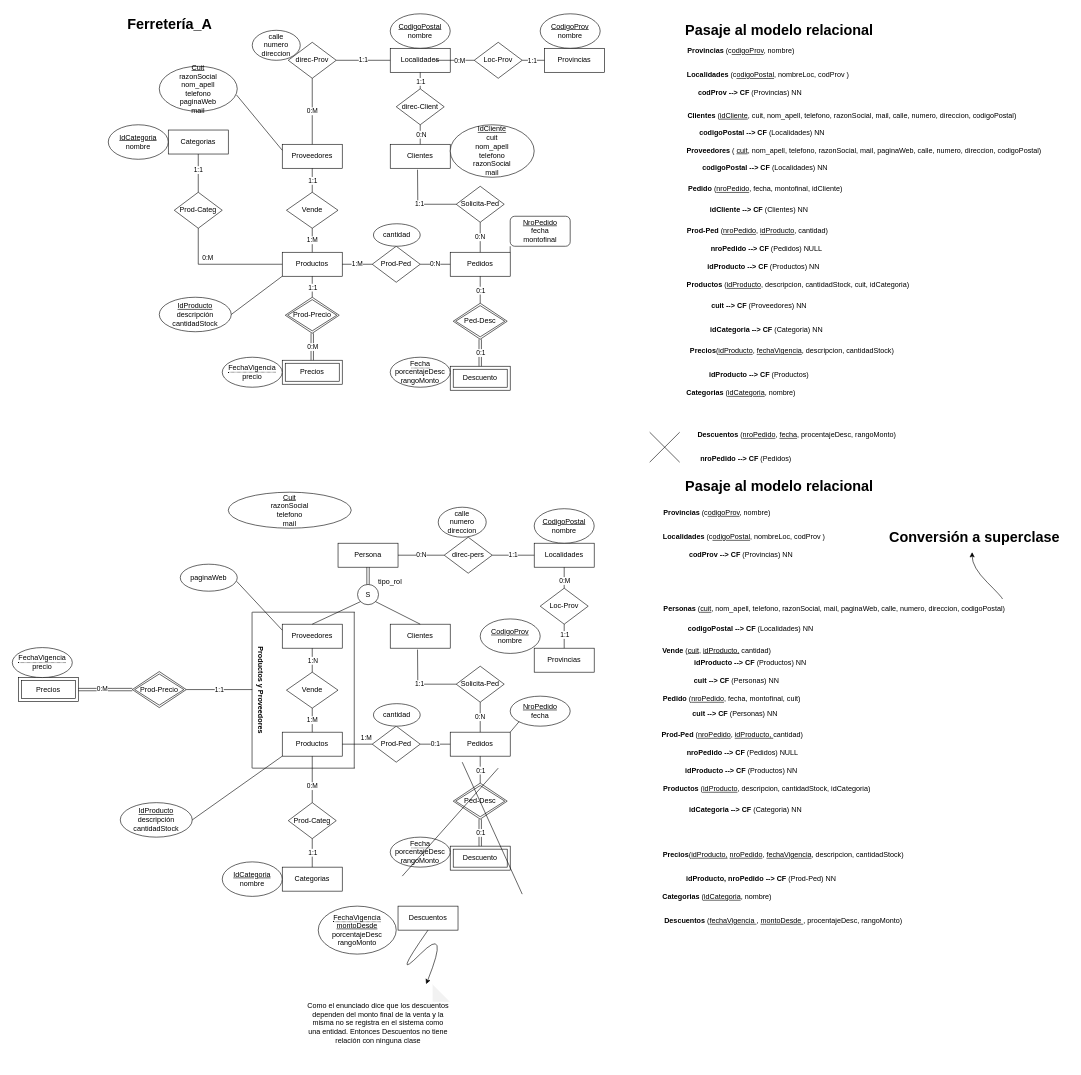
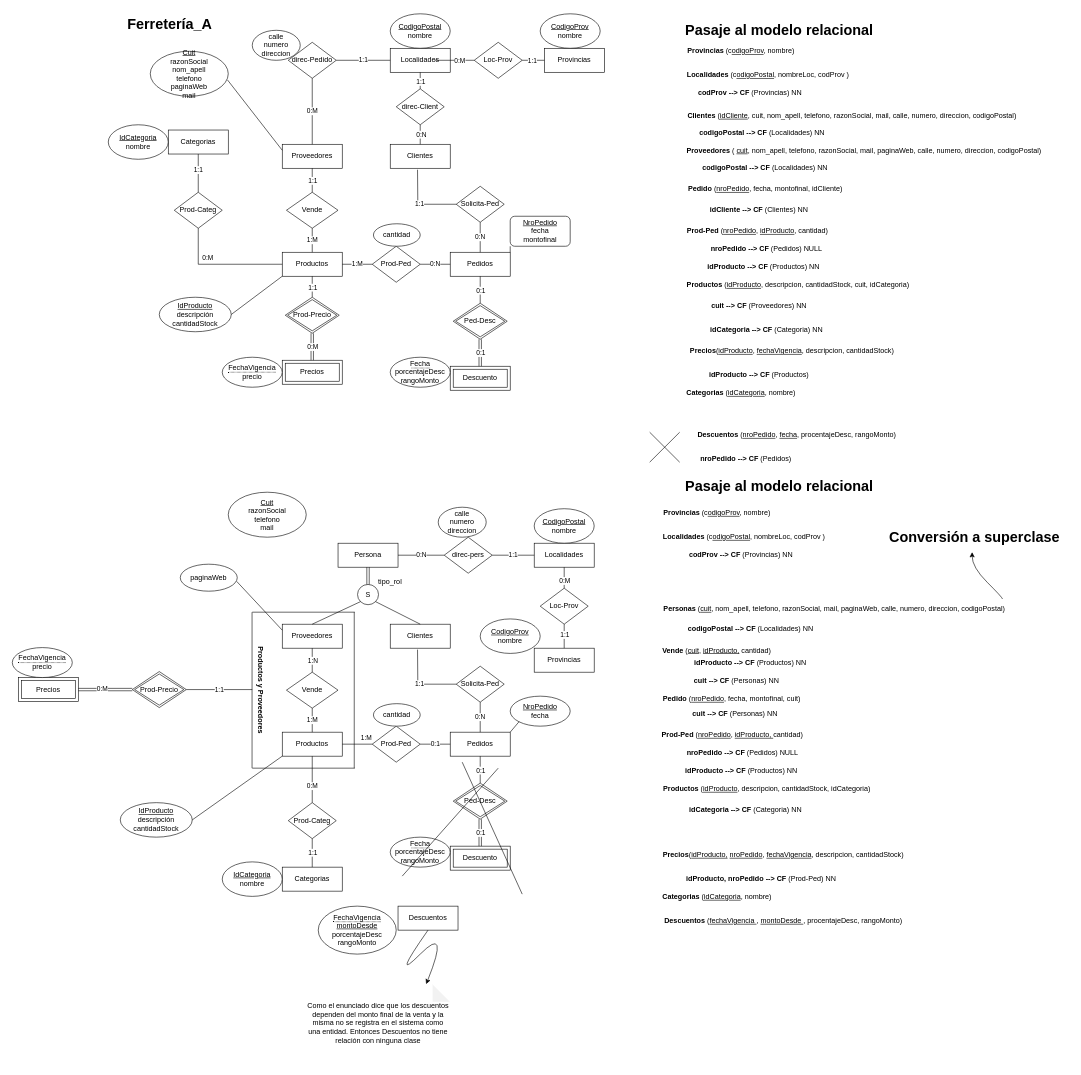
(312, 60) -> (312, 60)
(198, 89) -> (189, 74)
(492, 151) -> none
(290, 510) -> (267, 515)
